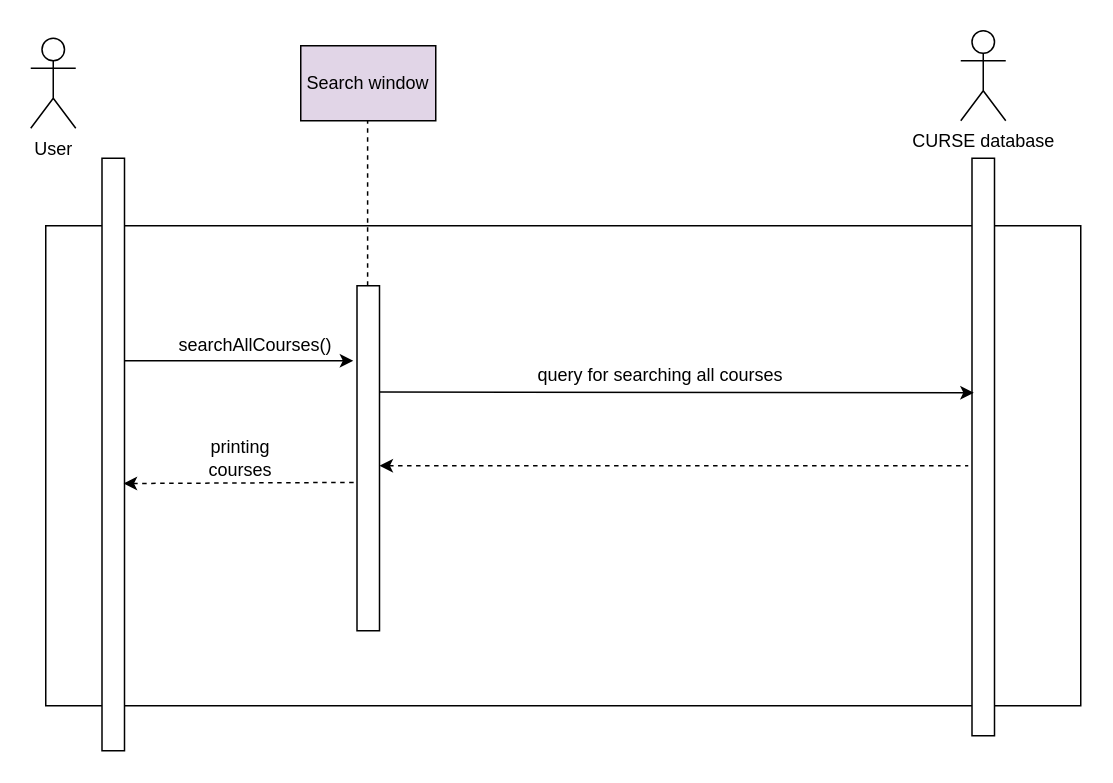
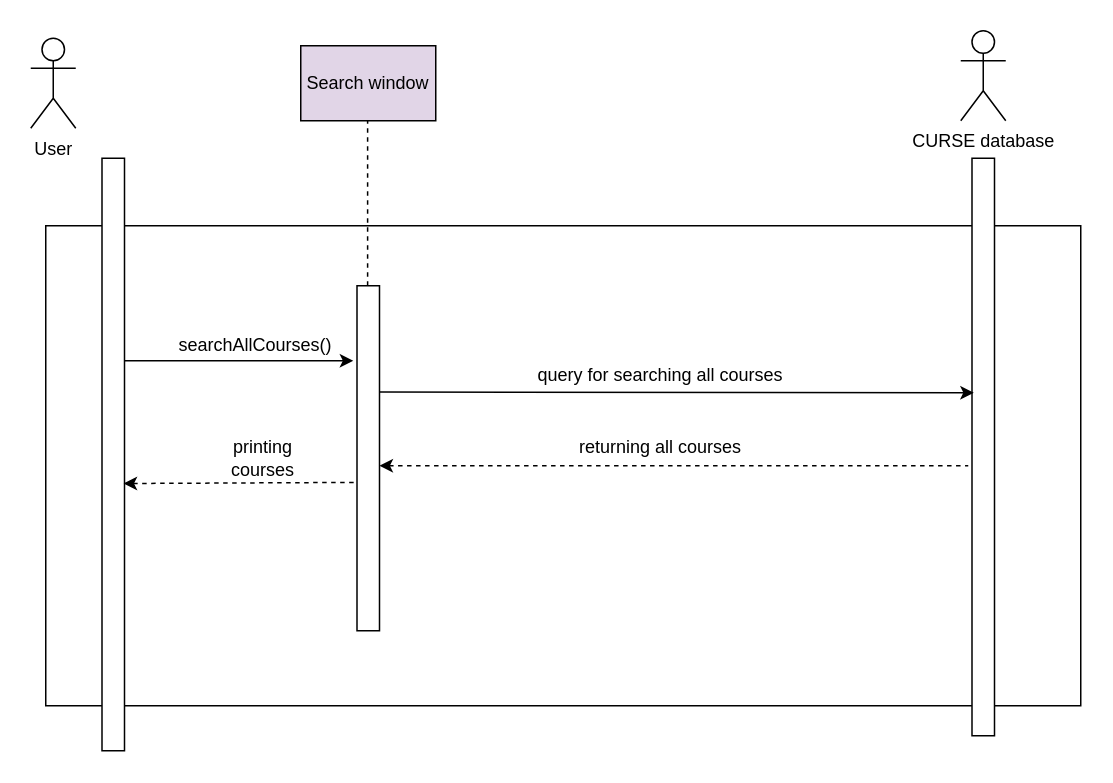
none -> (661, 447)
(241, 458) -> (263, 458)
